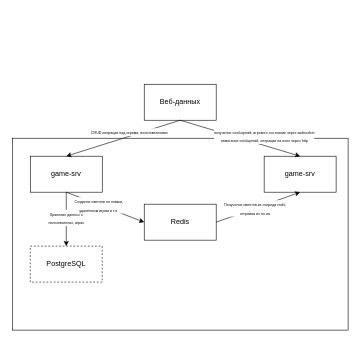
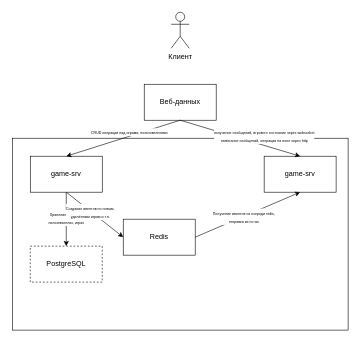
none -> (180, 30)
(180, 222) -> (159, 237)
